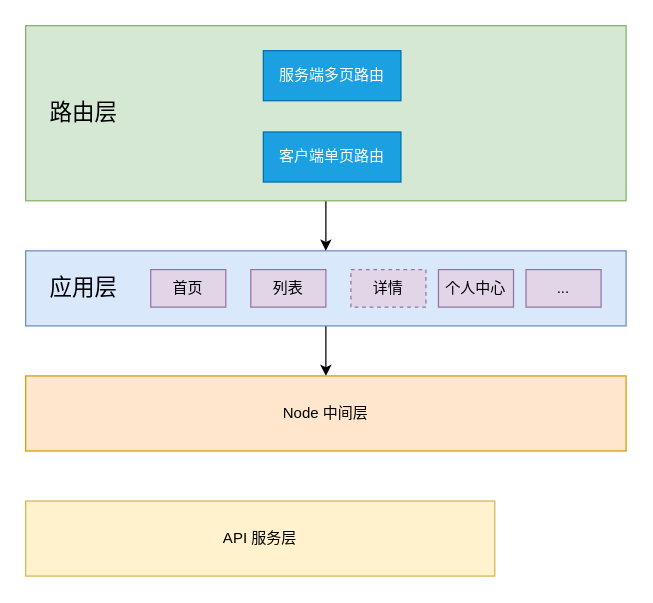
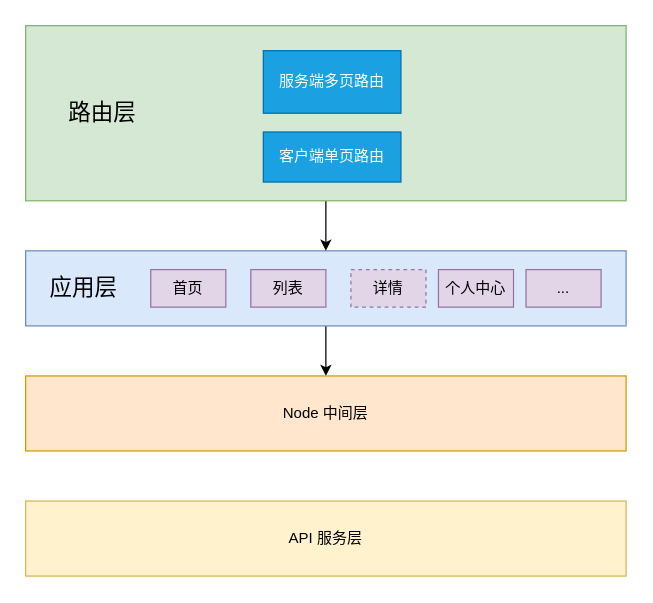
(332, 76) -> (332, 82)
(83, 113) -> (102, 113)
(260, 538) -> (326, 538)
